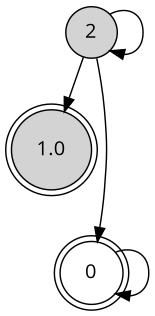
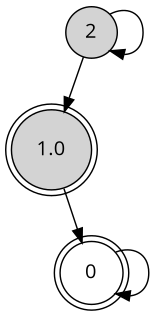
(107, 143) -> (71, 209)
